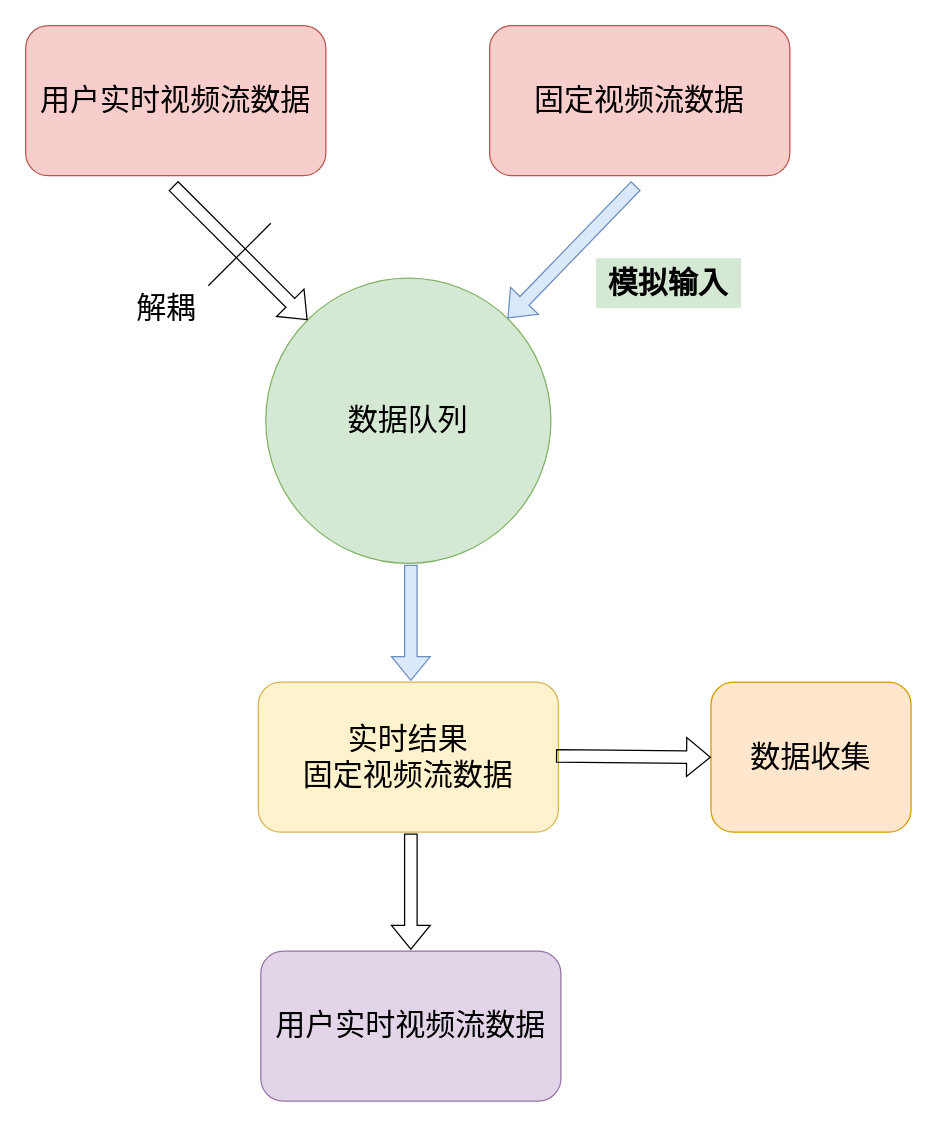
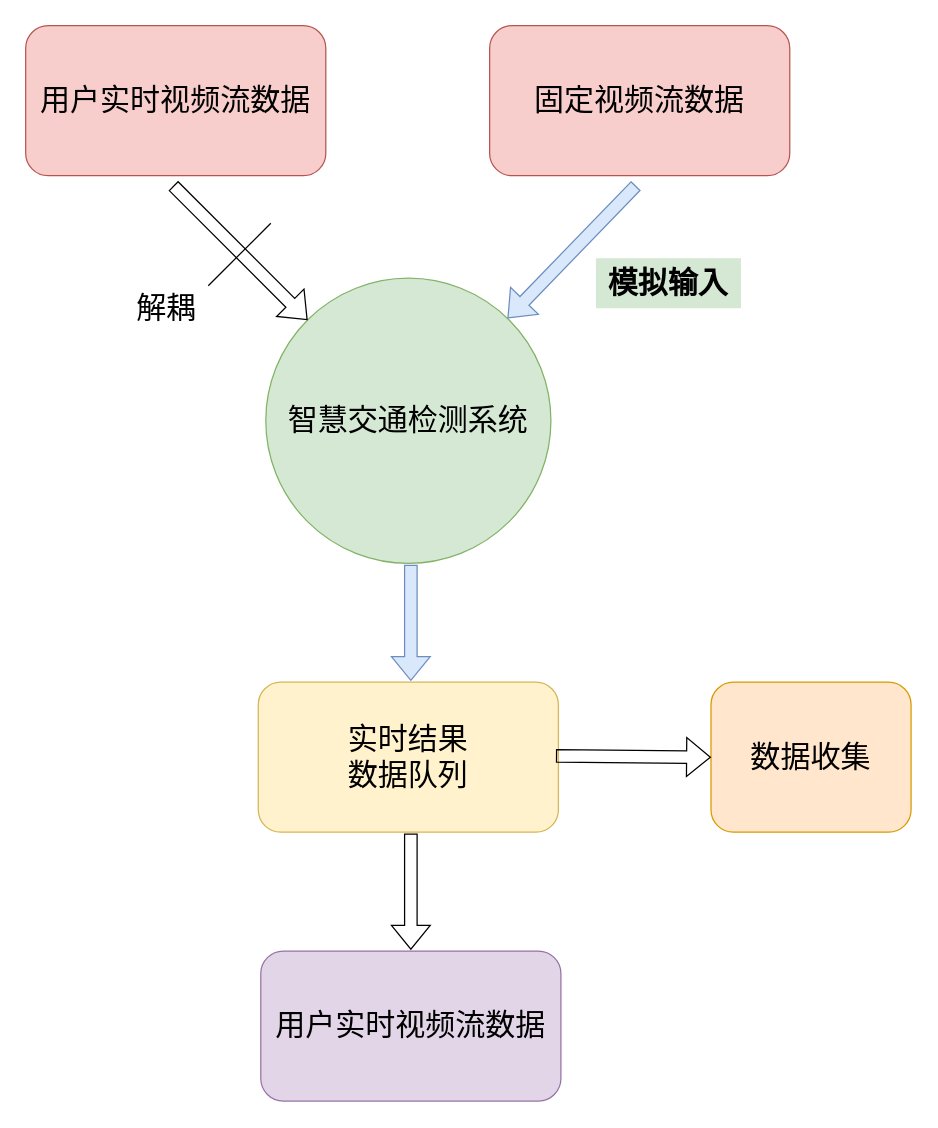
(408, 421) -> (408, 421)
(408, 757) -> (408, 757)
